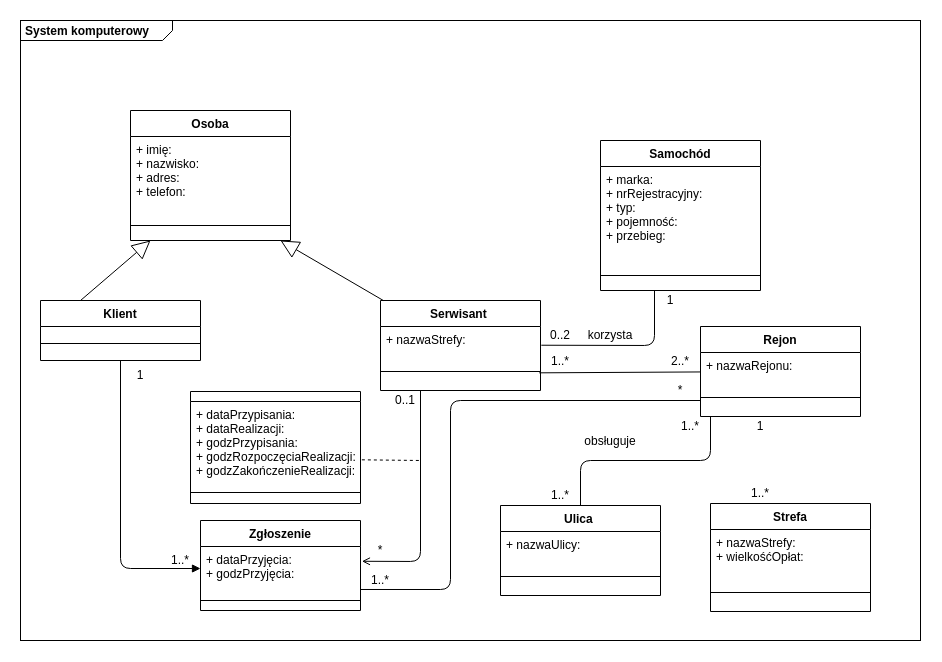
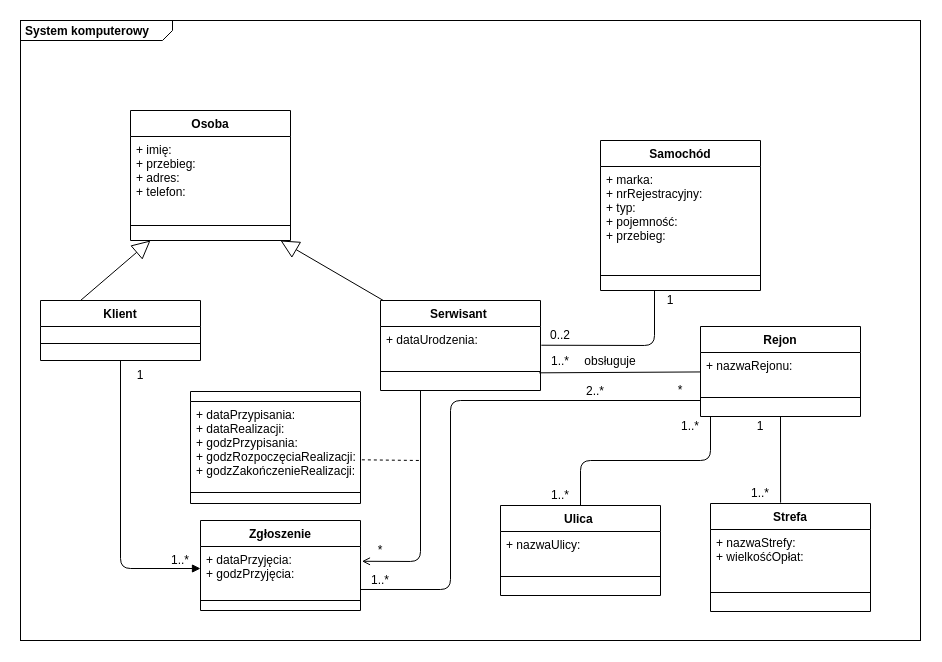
(153, 150) -> (153, 150)
(611, 336) -> none
(430, 340) -> (435, 340)
(681, 362) -> (596, 392)
(406, 401) -> none
(611, 442) -> (611, 362)
none -> (781, 461)
